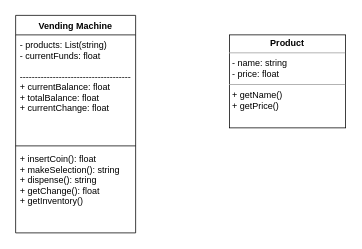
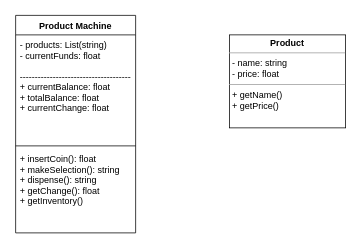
(75, 26) -> (75, 26)
